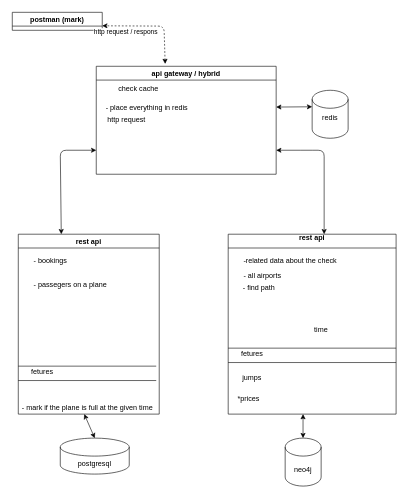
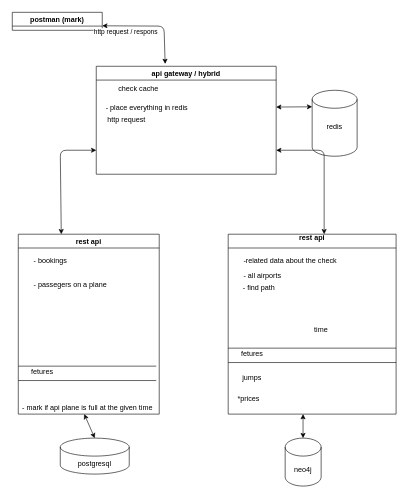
(152, 26) -> (152, 26)
(330, 114) -> (335, 123)
(88, 408) -> (88, 408)
